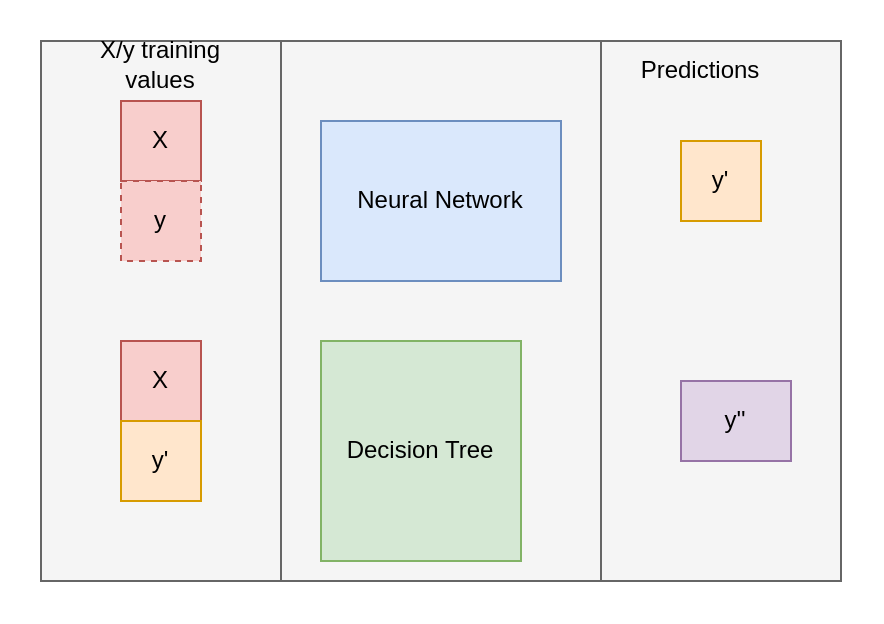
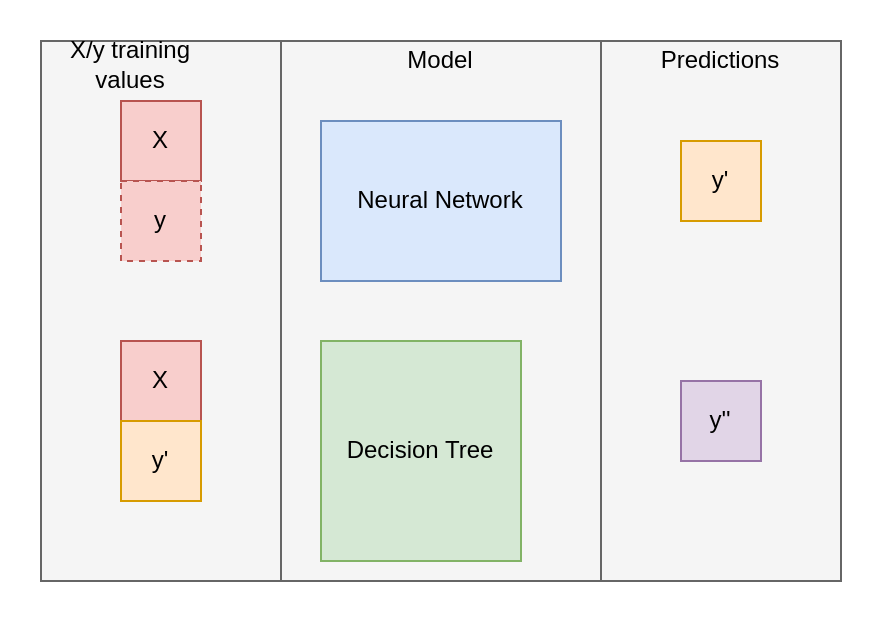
none -> (441, 61)
(161, 65) -> (131, 65)
(701, 71) -> (721, 61)
(736, 421) -> (721, 421)
